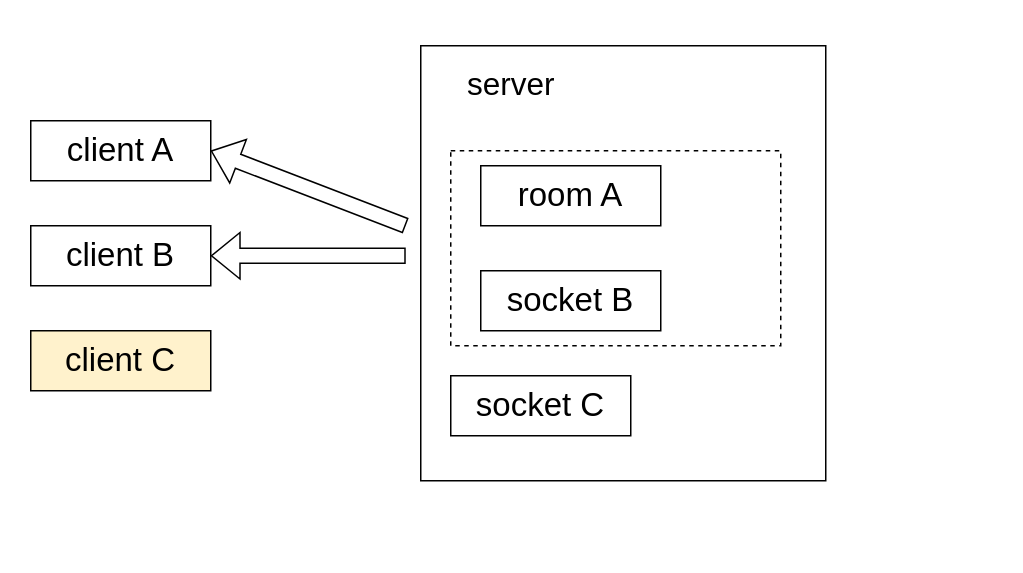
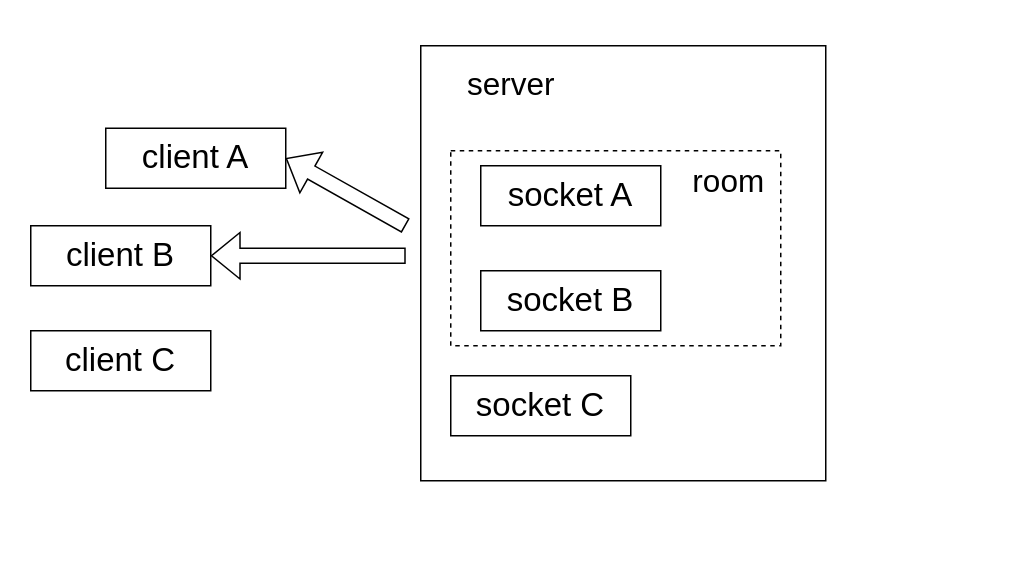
(121, 151) -> (196, 158)
none -> (728, 181)
(571, 196) -> (571, 196)
(121, 361) -> (121, 361)
